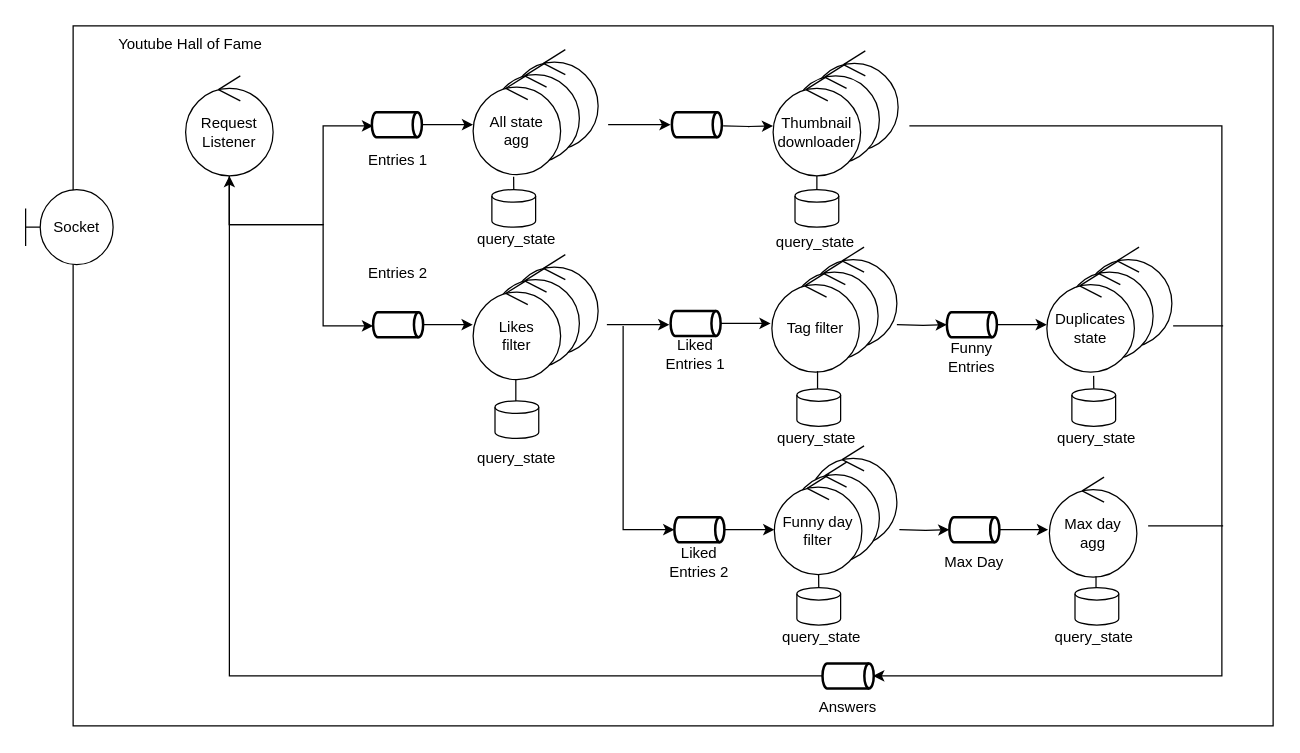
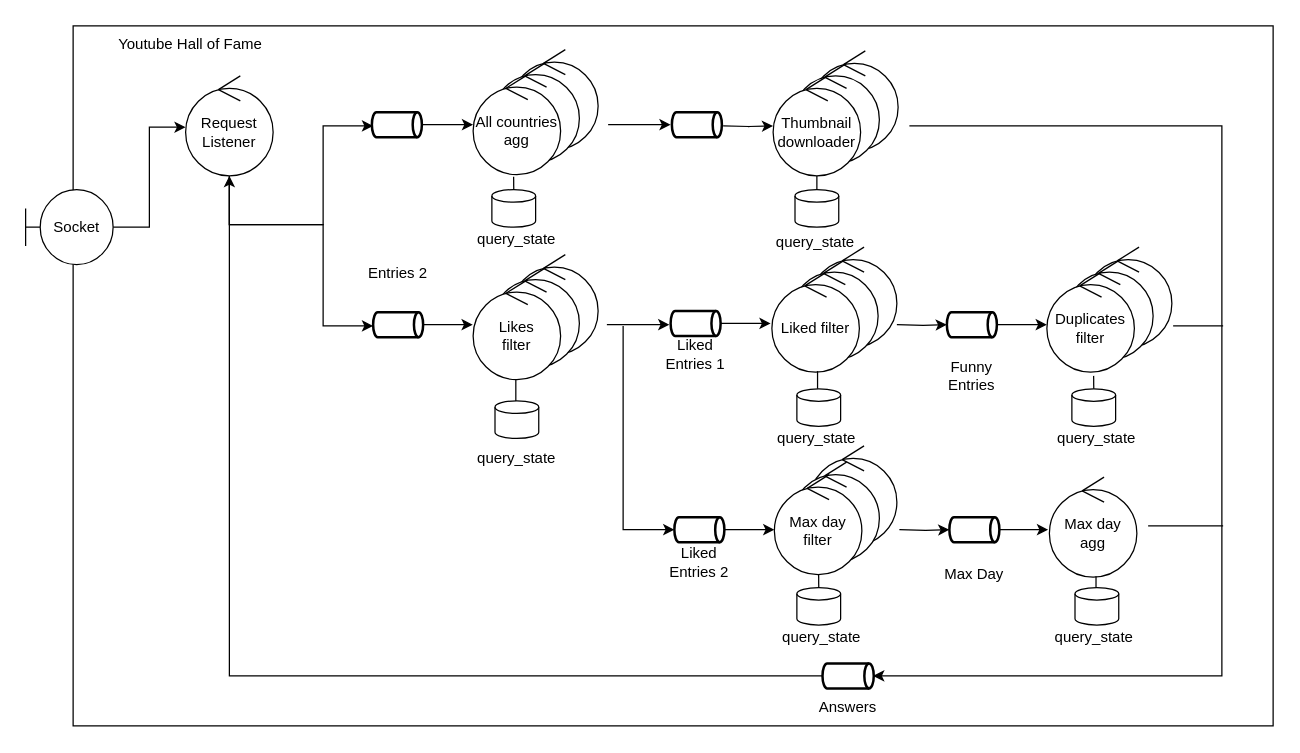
(517, 131) -> (517, 131)
(398, 161) -> none
none -> (149, 181)
(816, 328) -> (816, 328)
(1091, 328) -> (1091, 328)
(972, 357) -> (972, 376)
(818, 531) -> (818, 531)
(974, 562) -> (974, 574)
